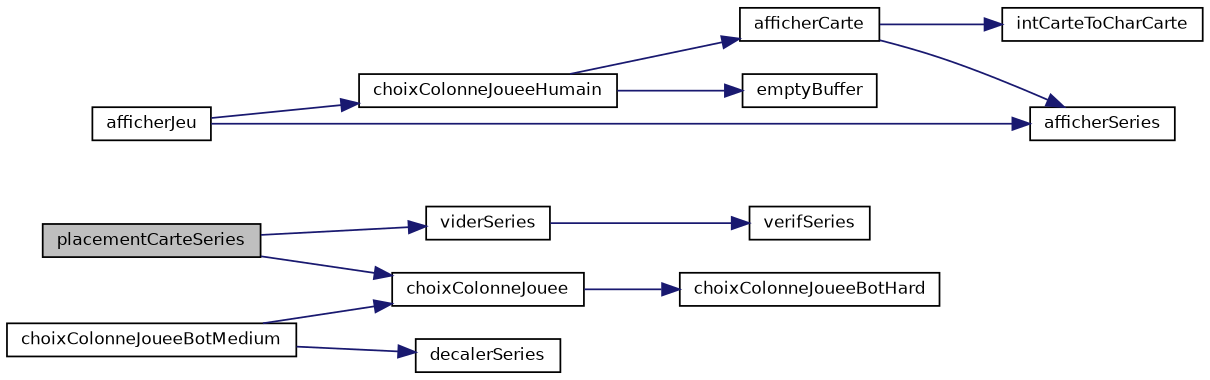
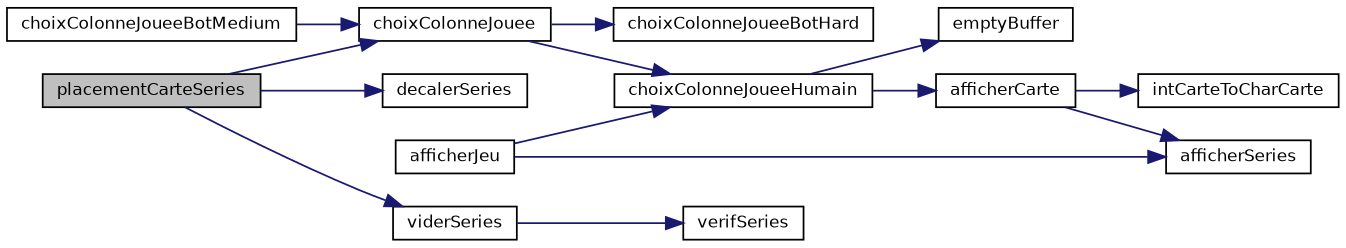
none -> (591, 56)
(347, 349) -> (313, 91)
